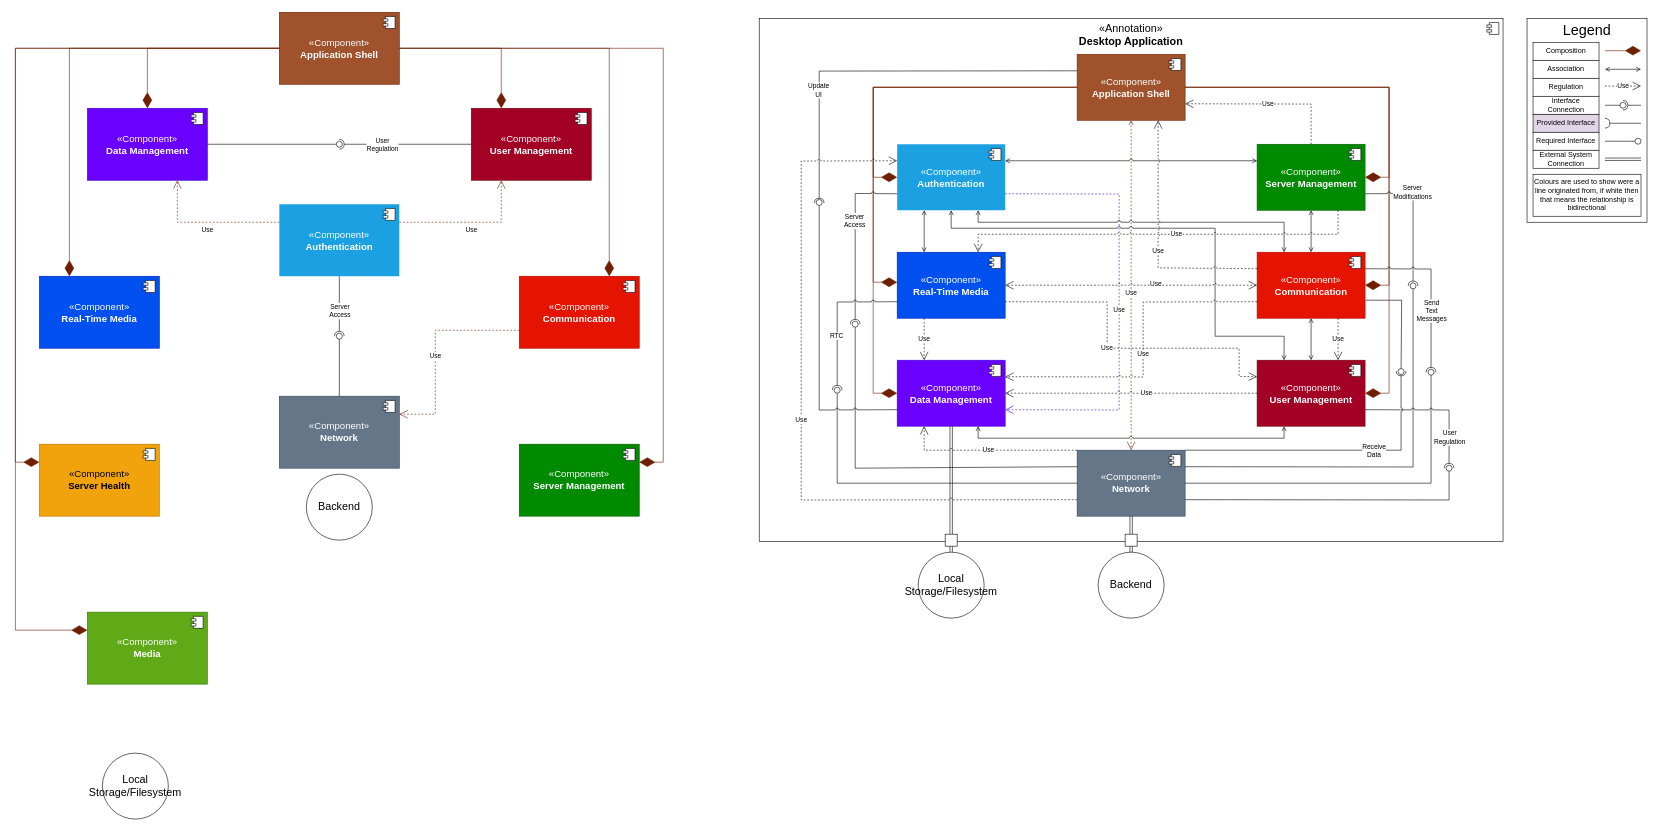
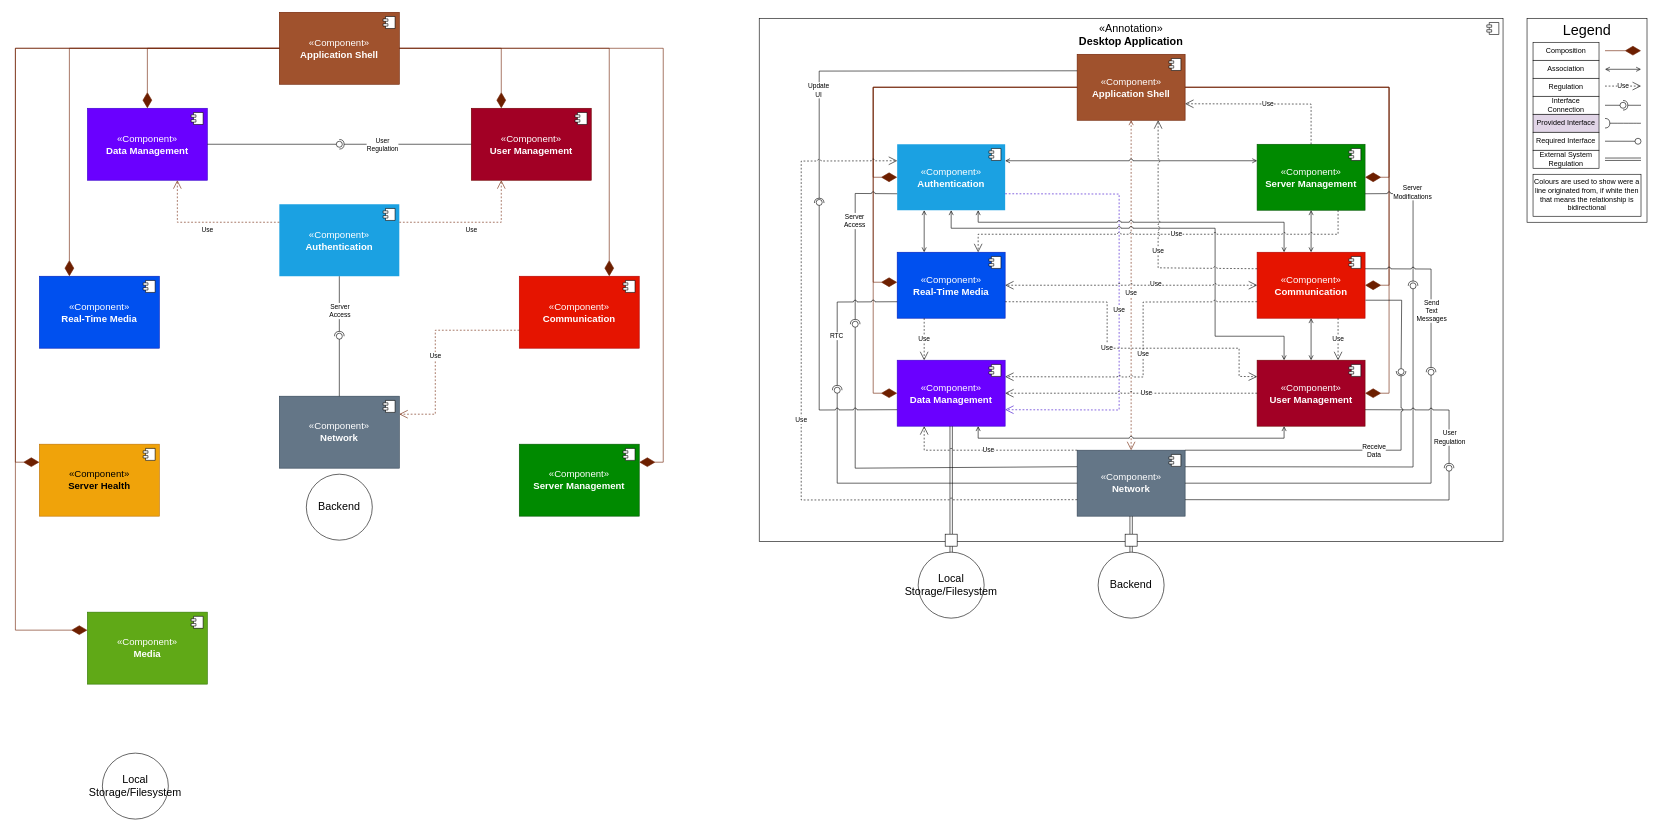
(1566, 159) -> (1566, 159)
